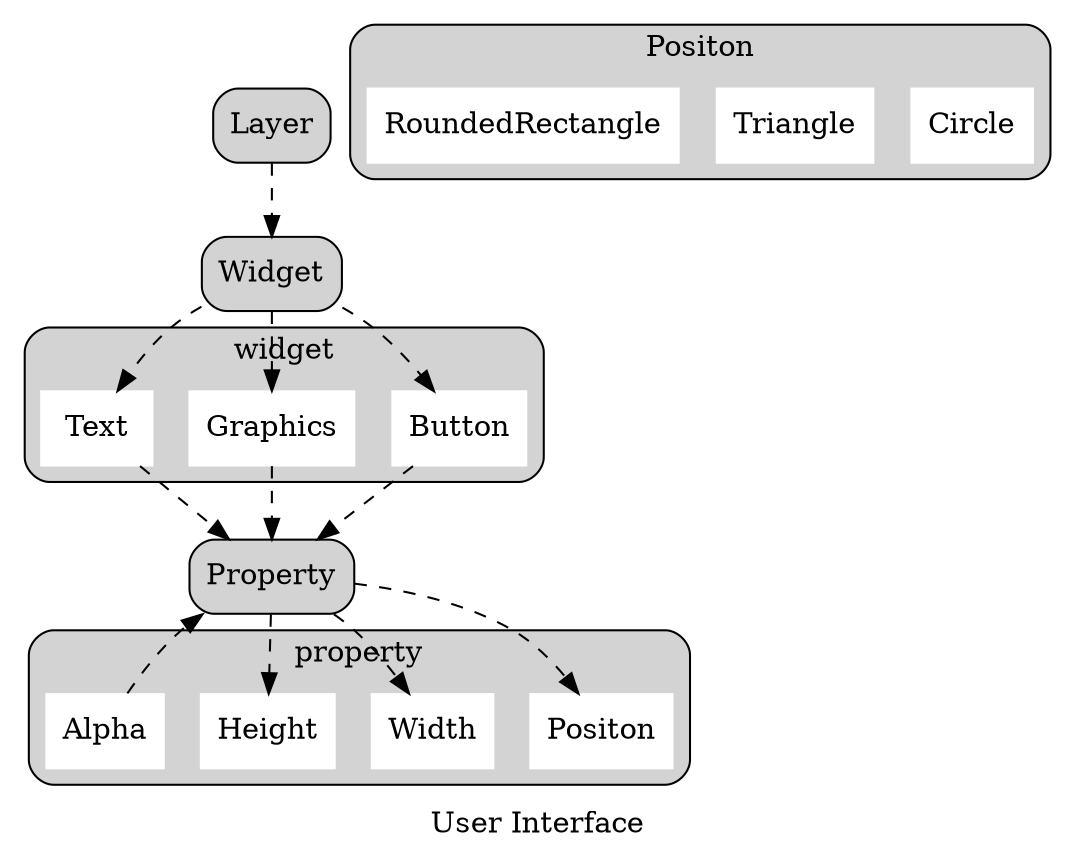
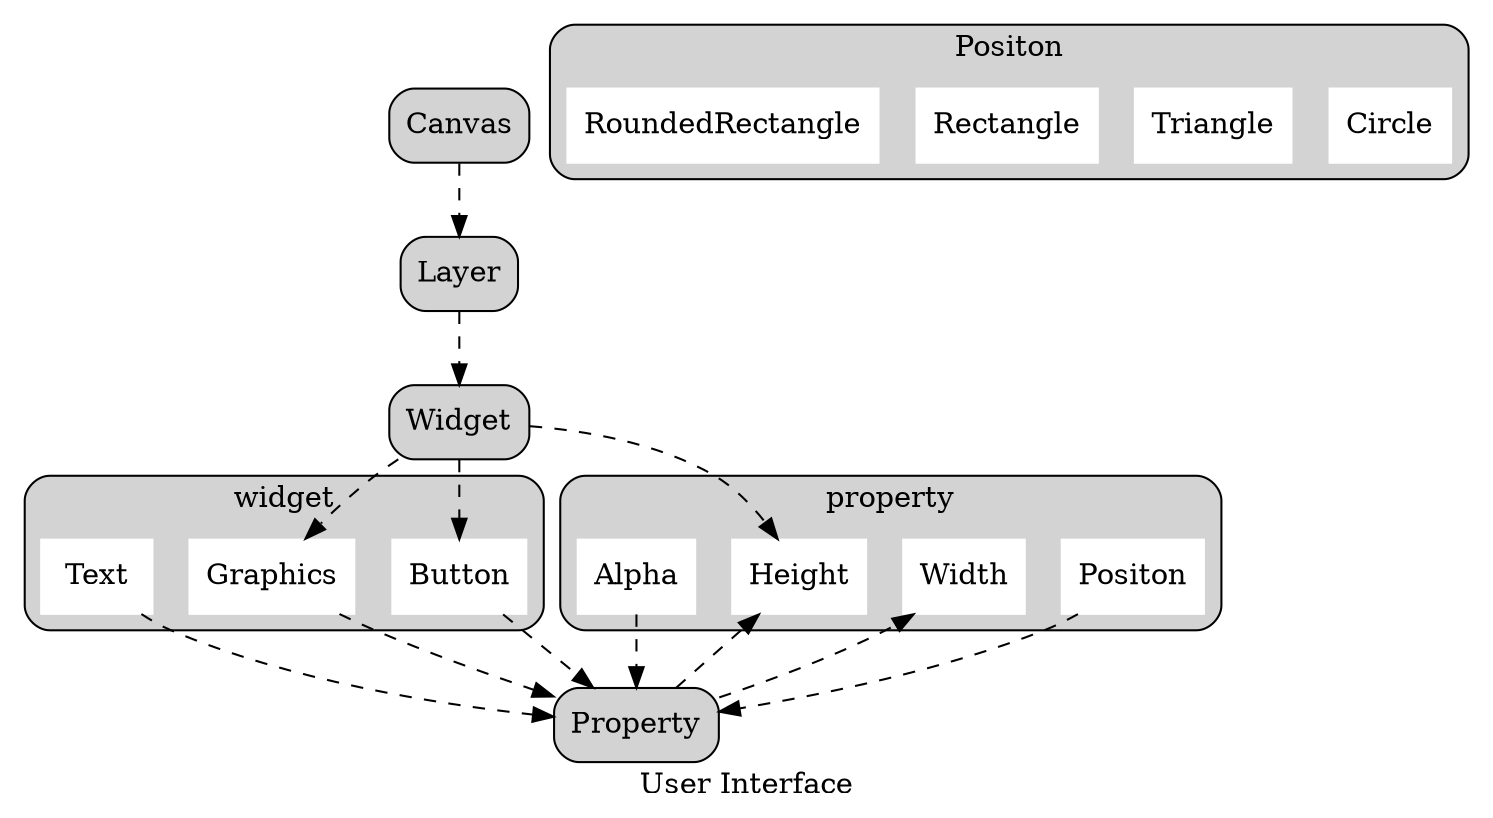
none -> (459, 126)
none -> (1007, 126)
(156, 341) -> (658, 451)
(470, 610) -> (912, 672)
